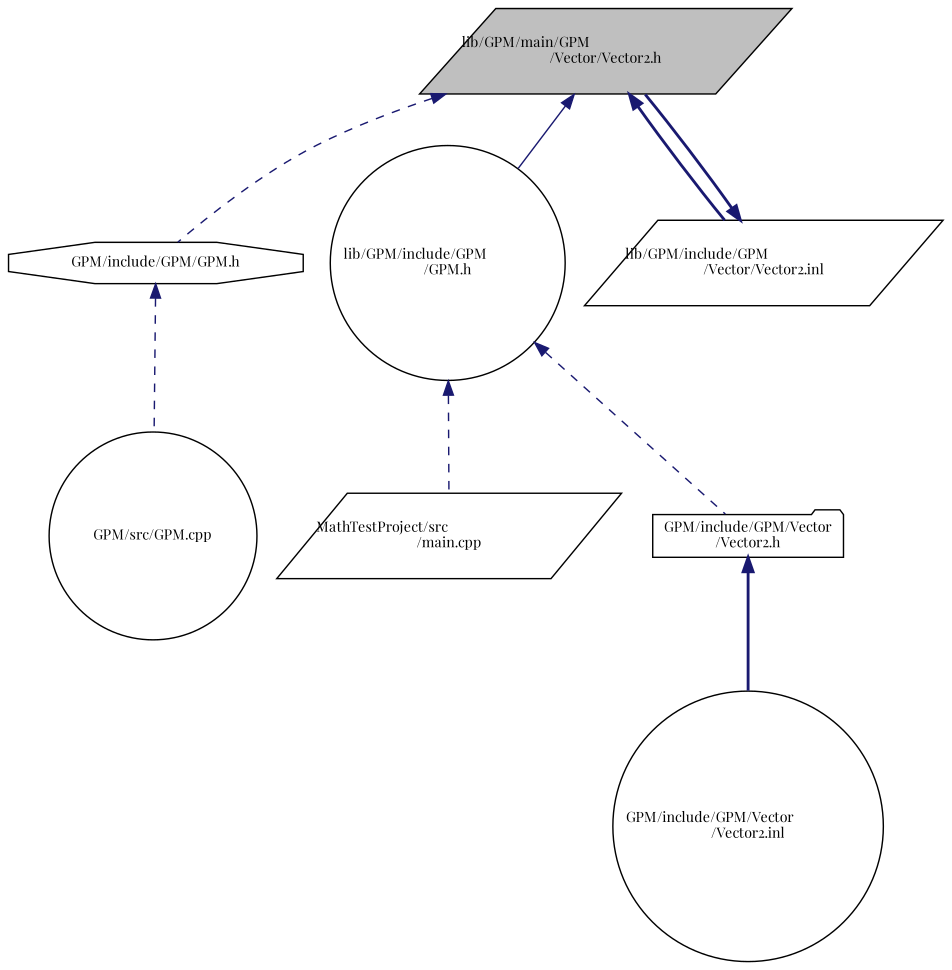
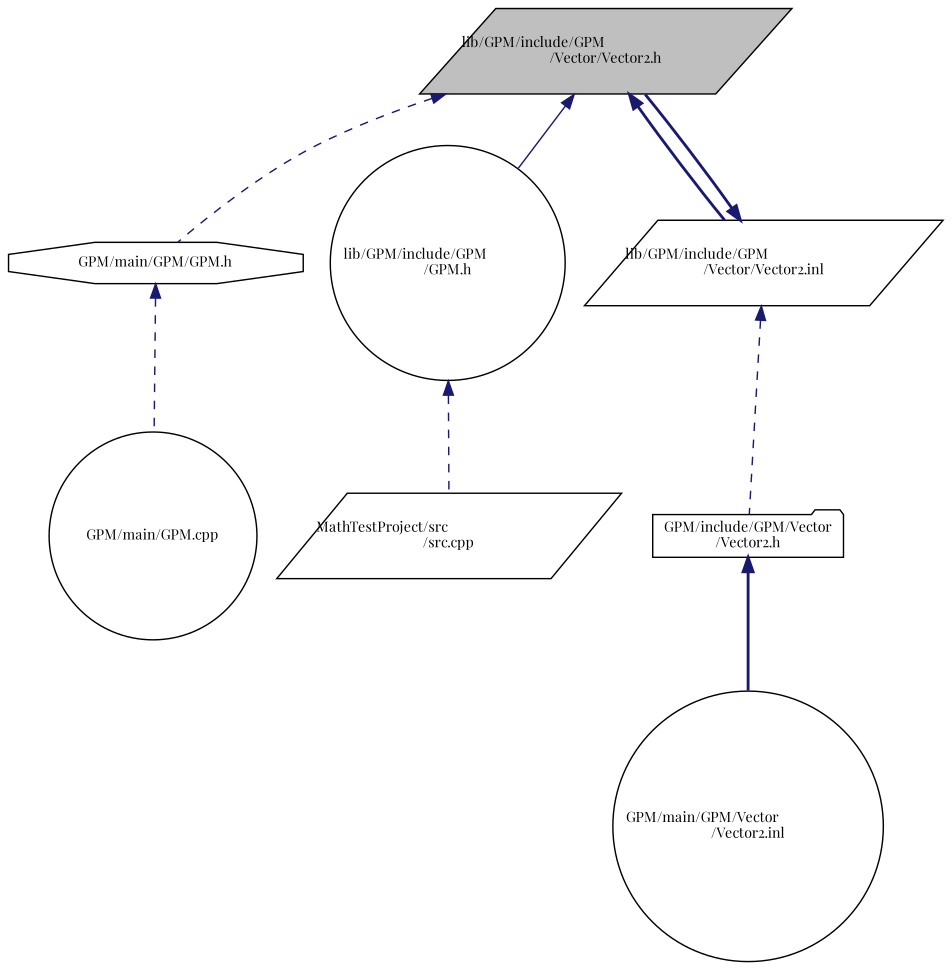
(606, 51) -> (606, 51)
(156, 263) -> (156, 263)
(635, 433) -> (755, 417)
(153, 536) -> (153, 536)
(449, 536) -> (449, 536)
(748, 826) -> (748, 826)
